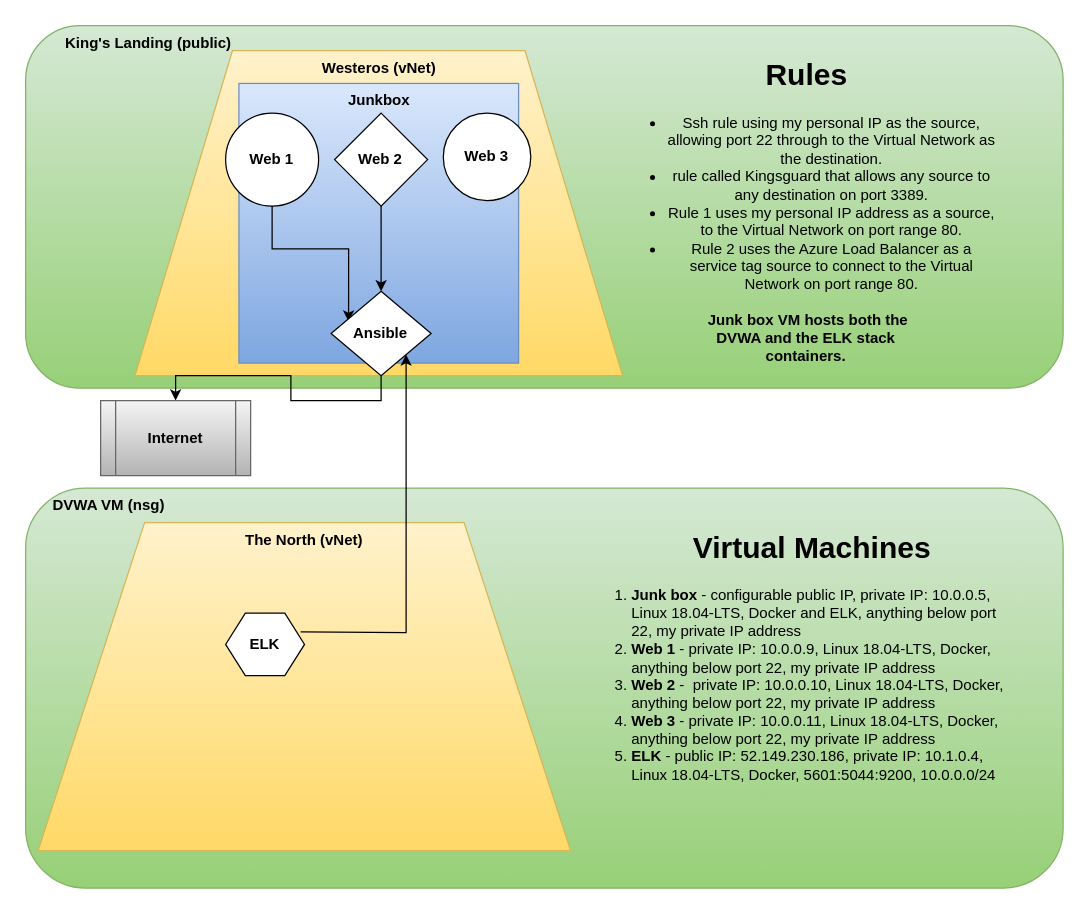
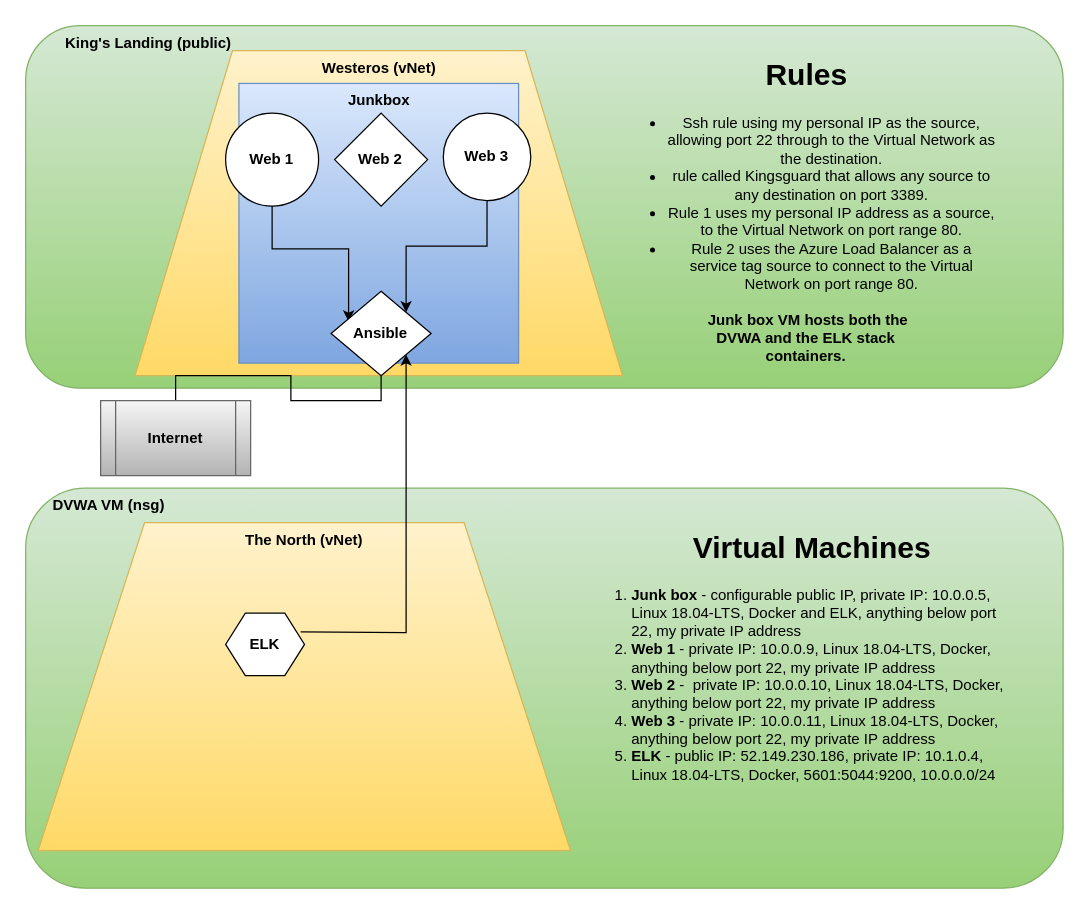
(381, 244) -> none
none -> (440, 246)
(176, 390) -> (176, 393)
